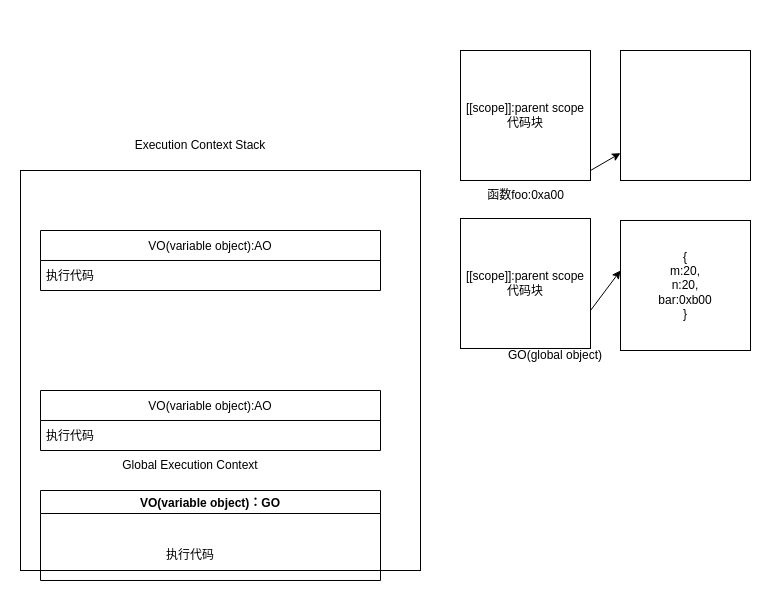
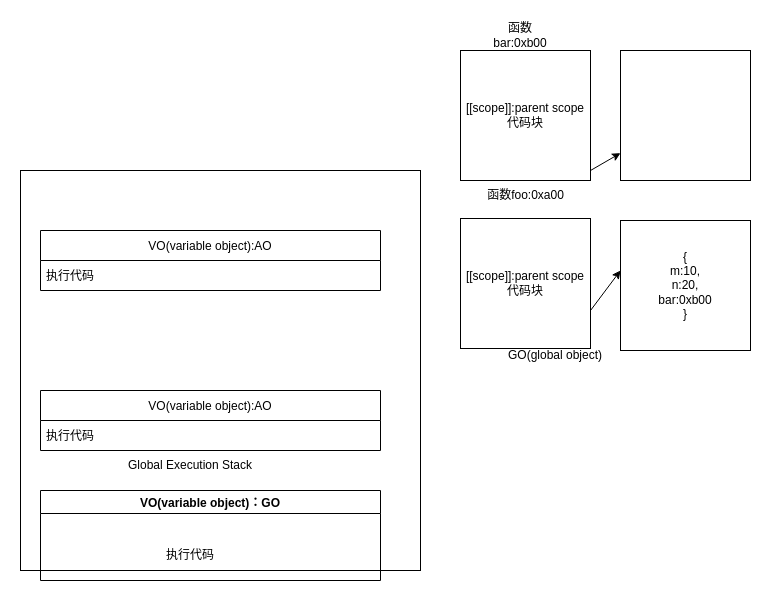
none -> (521, 36)
(201, 146) -> none
(686, 286) -> (686, 286)
(191, 466) -> (191, 466)
